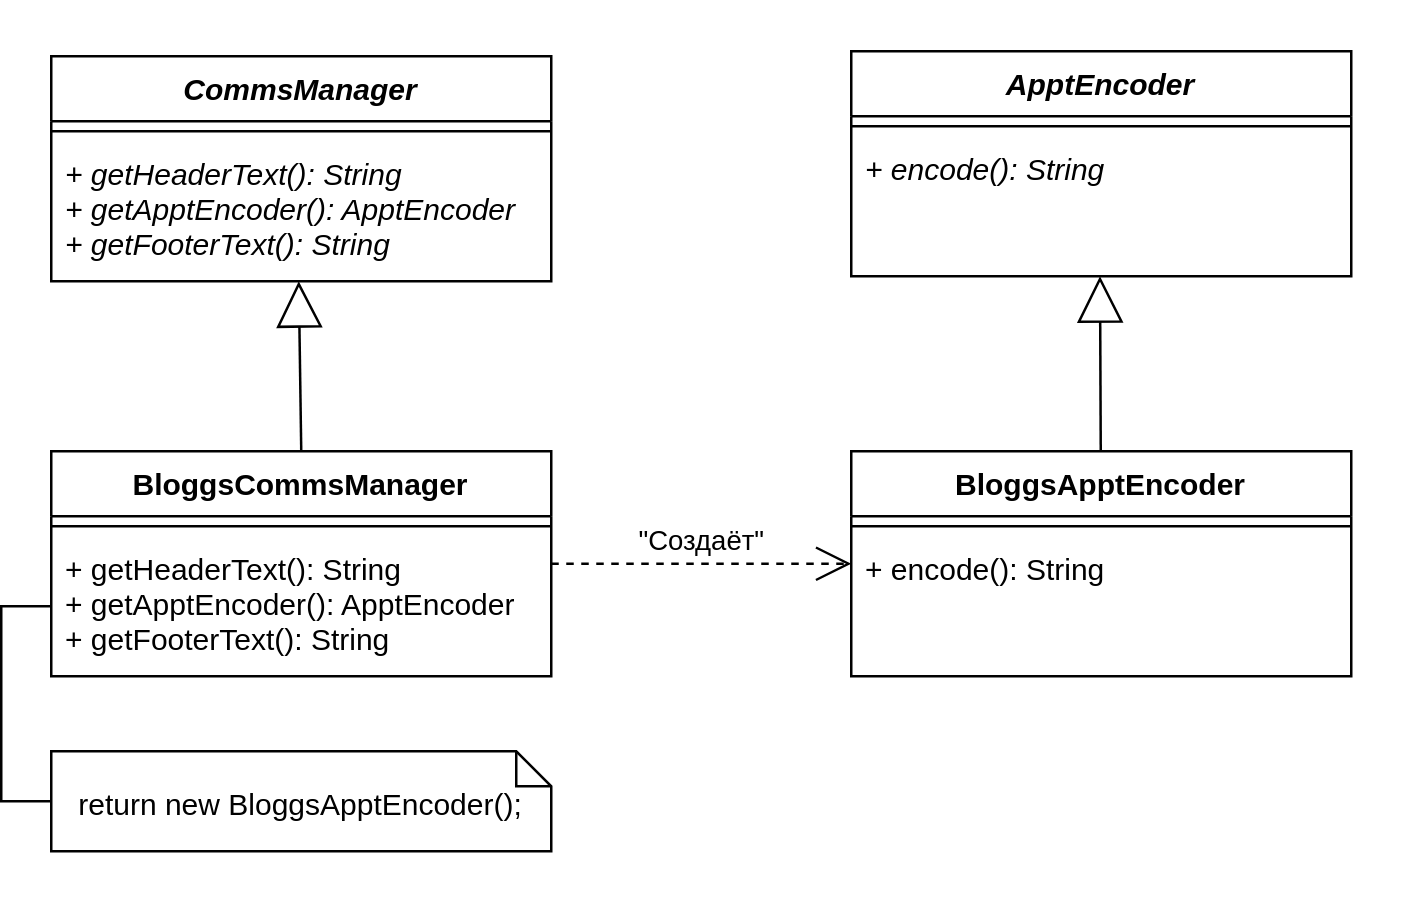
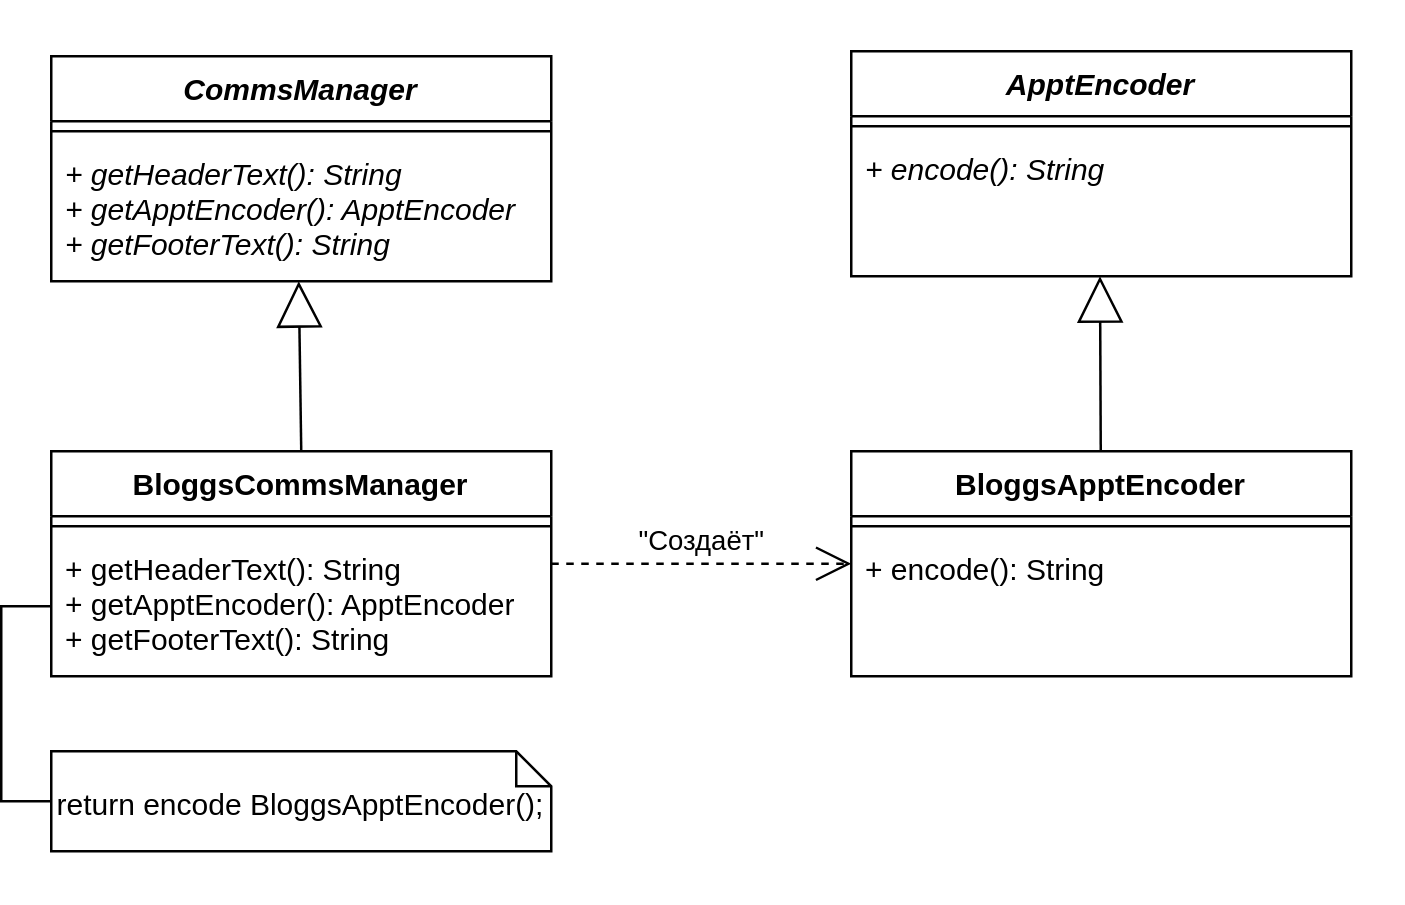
(301, 772) -> (301, 790)
